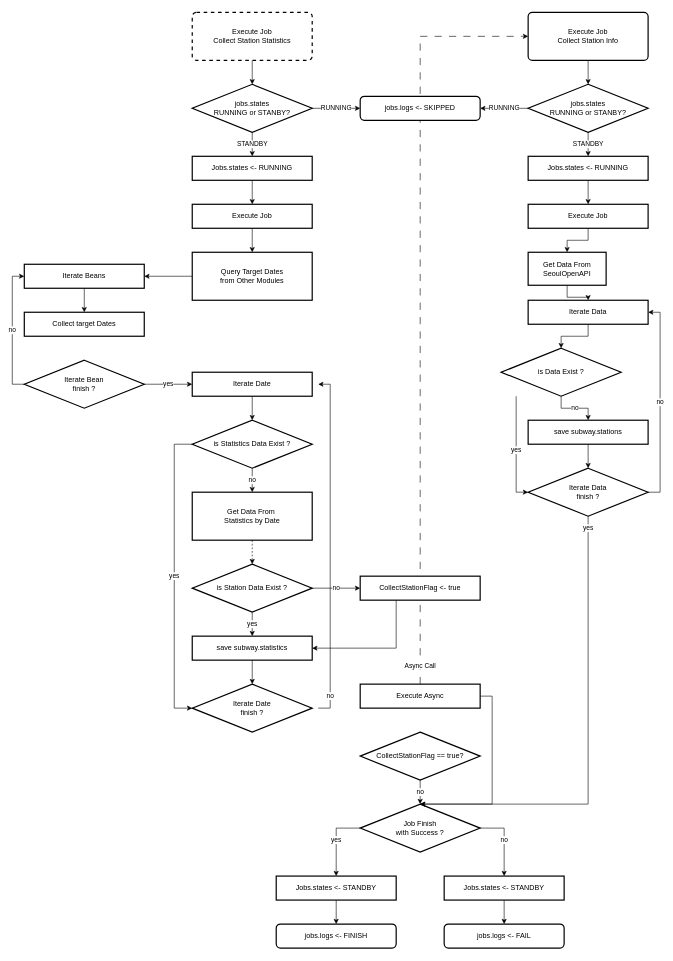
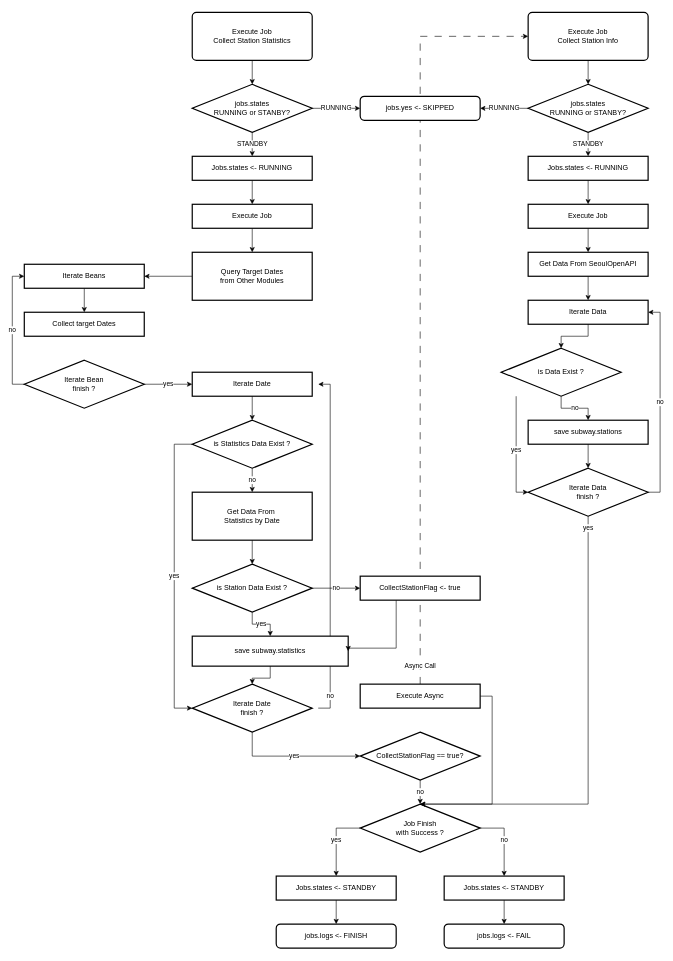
(252, 36) -> (252, 36)
(420, 108) -> (420, 108)
(567, 269) -> (588, 264)
(252, 549) -> (252, 549)
(252, 648) -> (270, 651)
none -> (293, 756)
